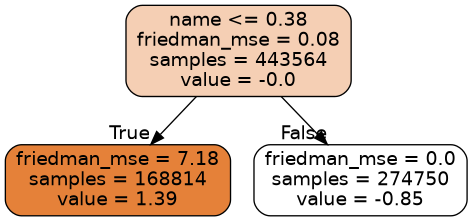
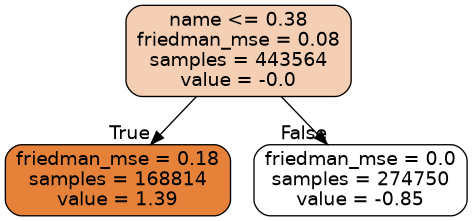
(118, 180) -> (118, 180)
